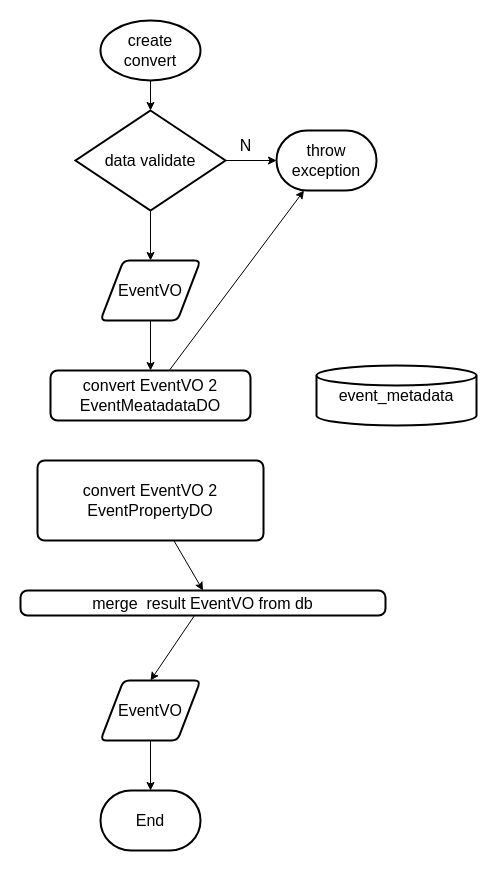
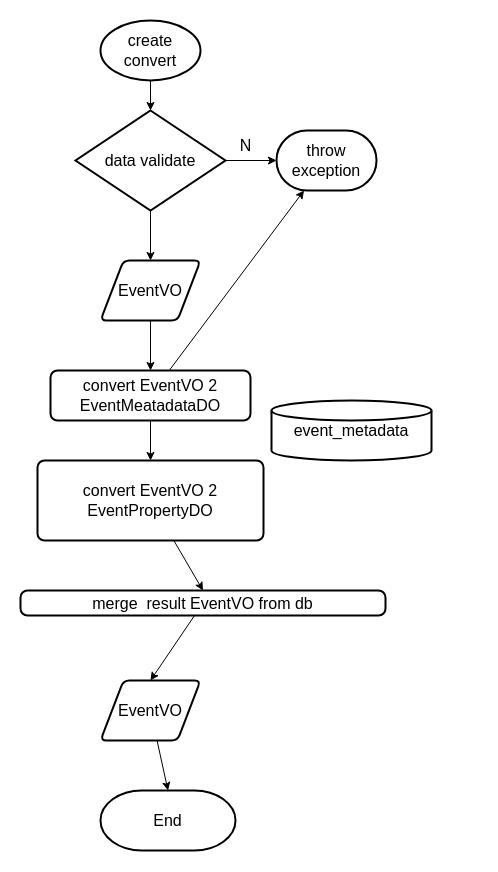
(397, 396) -> (352, 431)
none -> (151, 437)
(151, 821) -> (168, 821)
